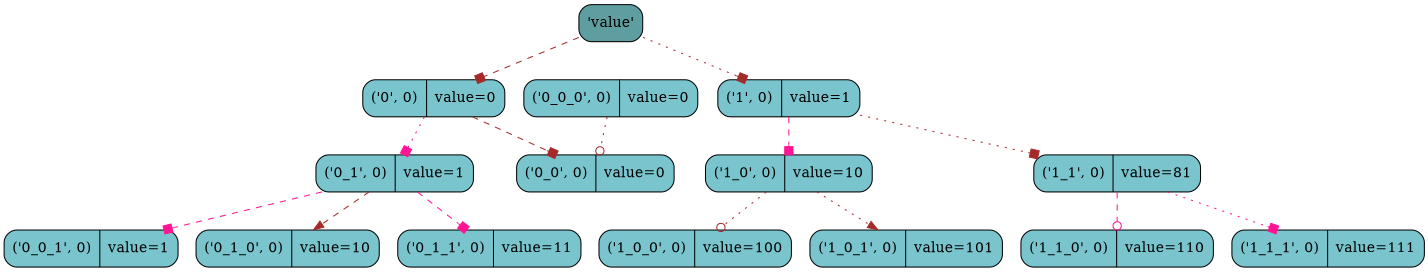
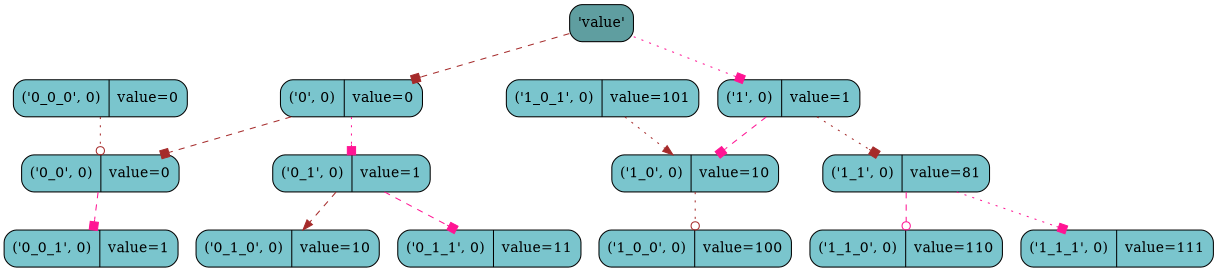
(690, 57) -> (684, 56)
(843, 208) -> (645, 133)
(248, 210) -> (96, 206)
